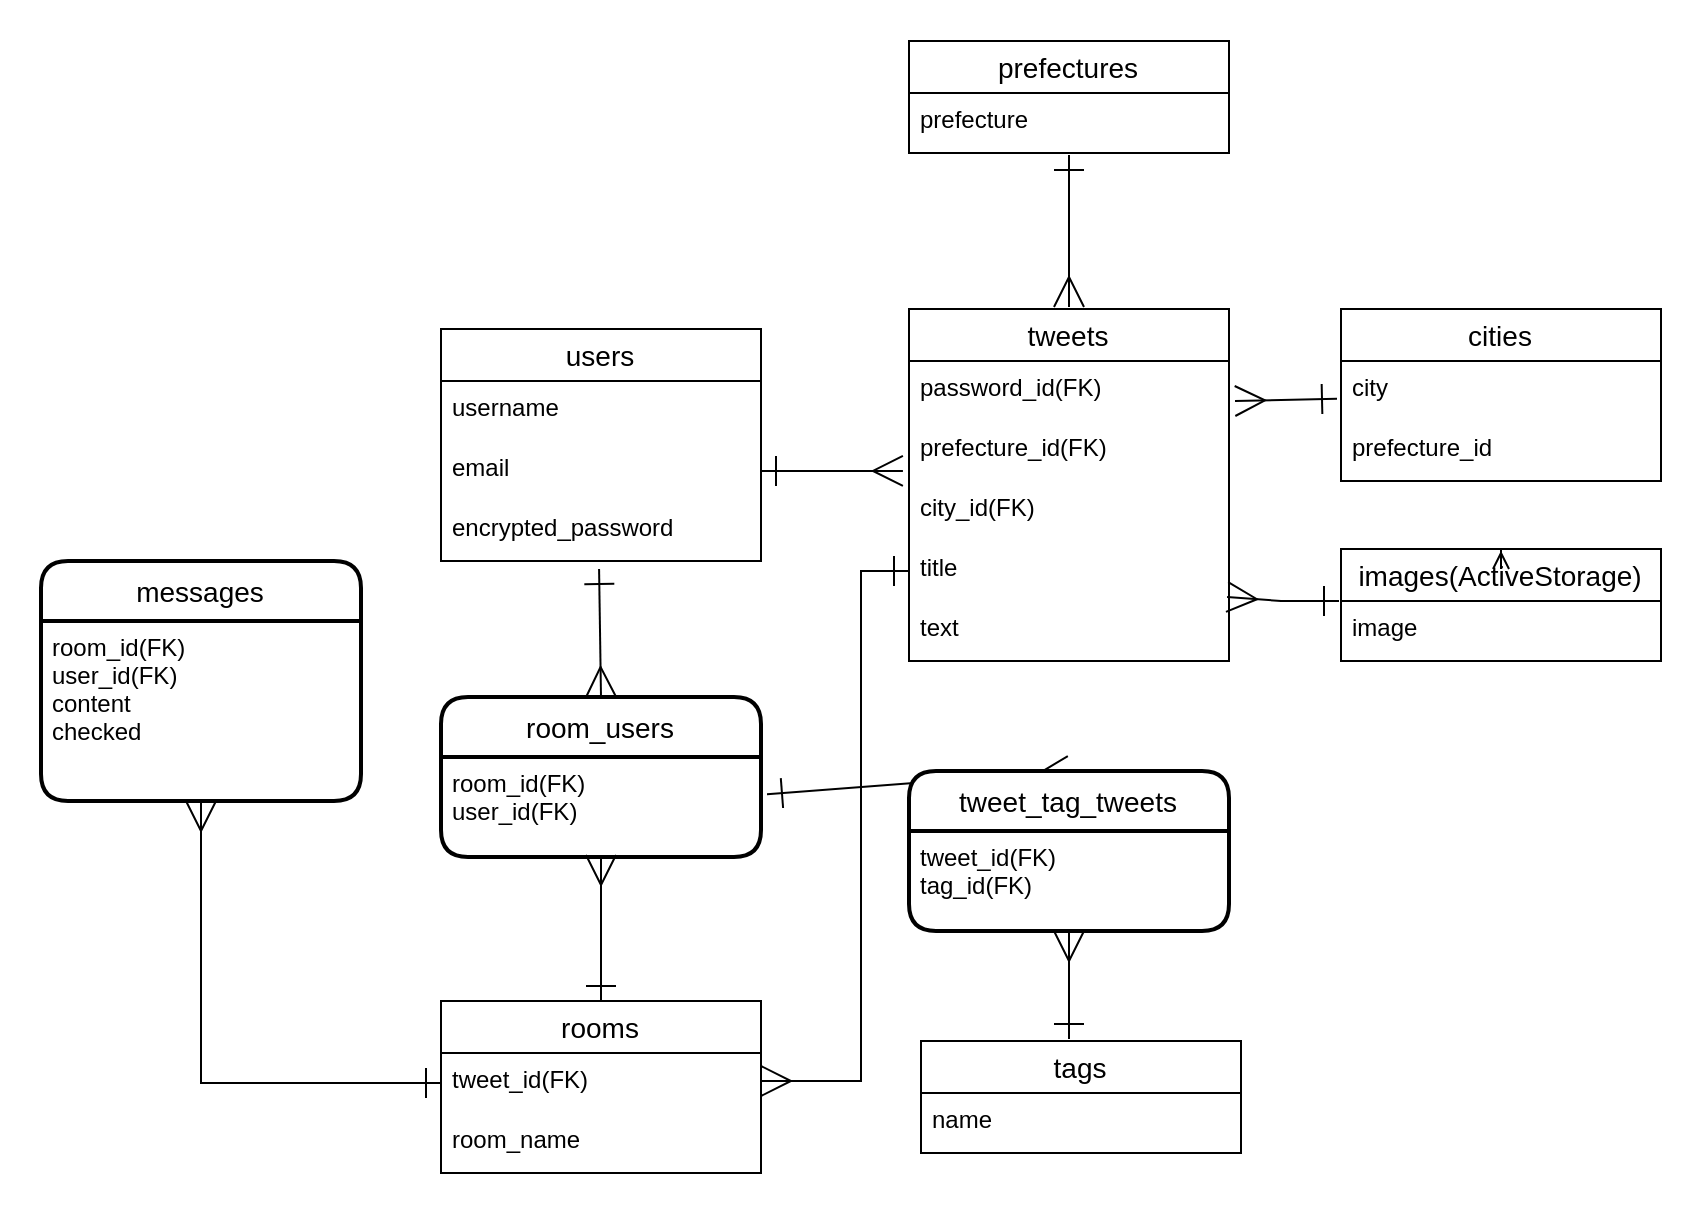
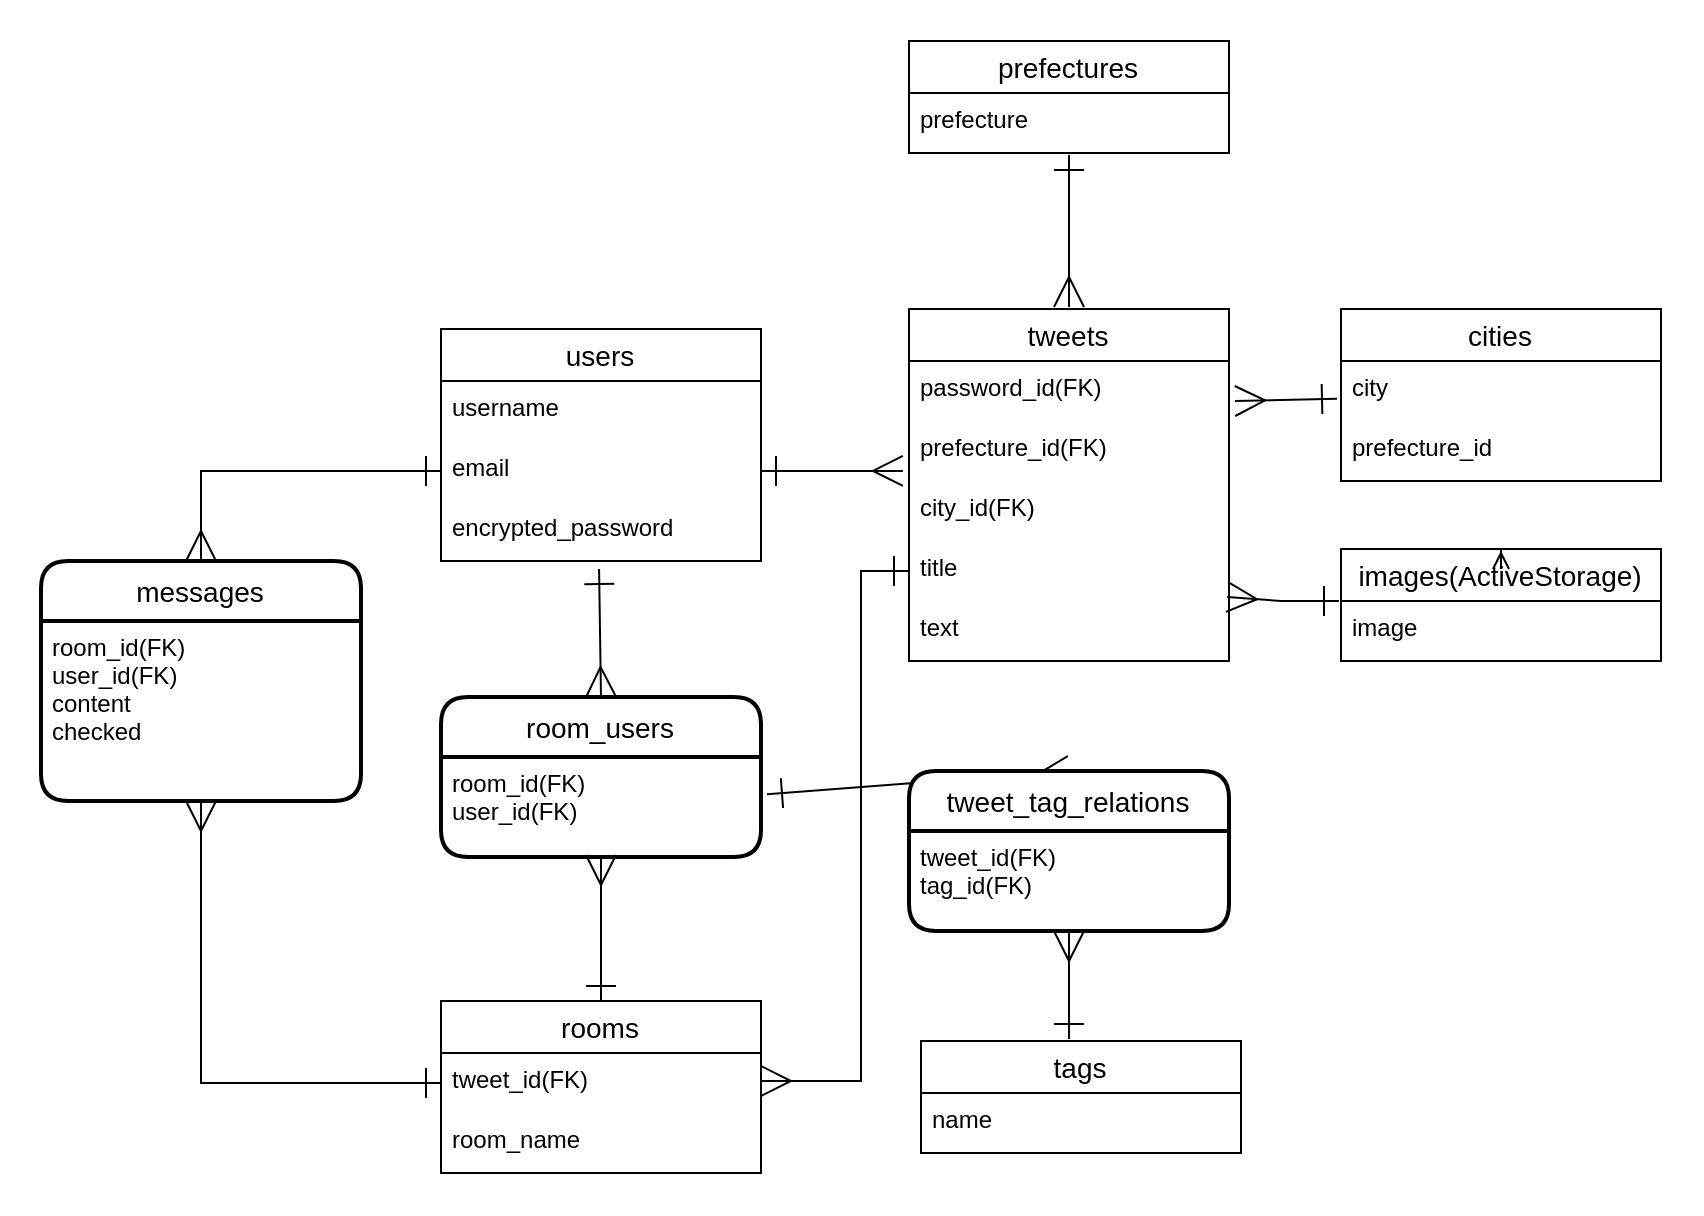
none -> (275, 471)
(1068, 803) -> (1068, 803)
